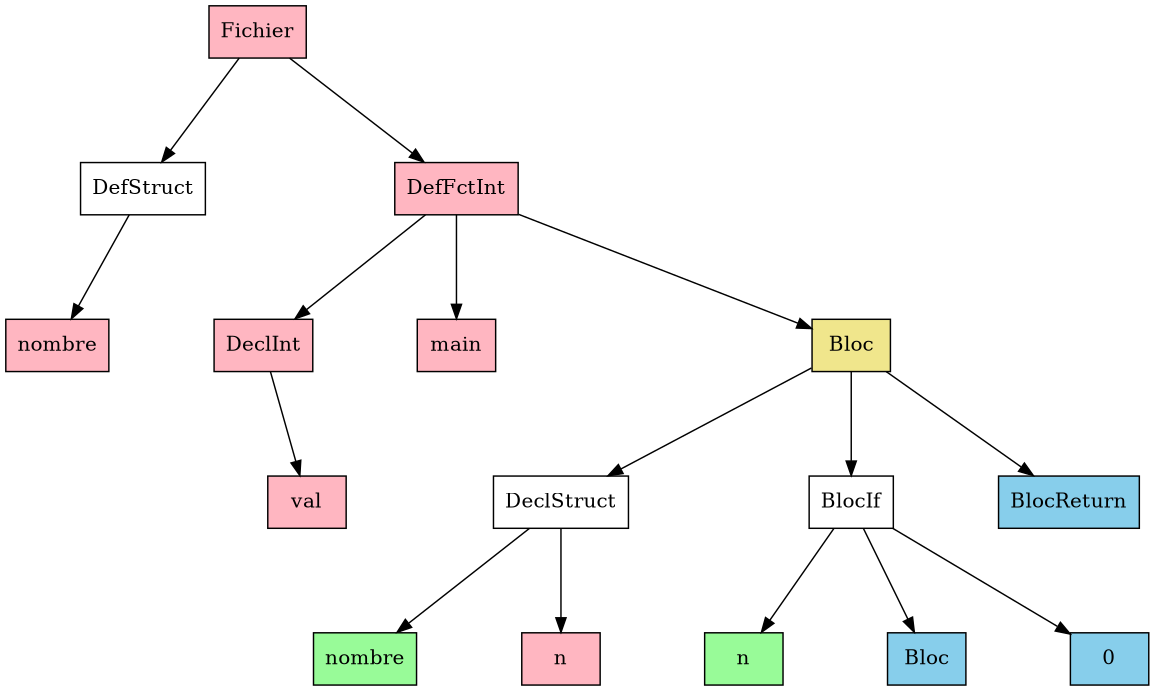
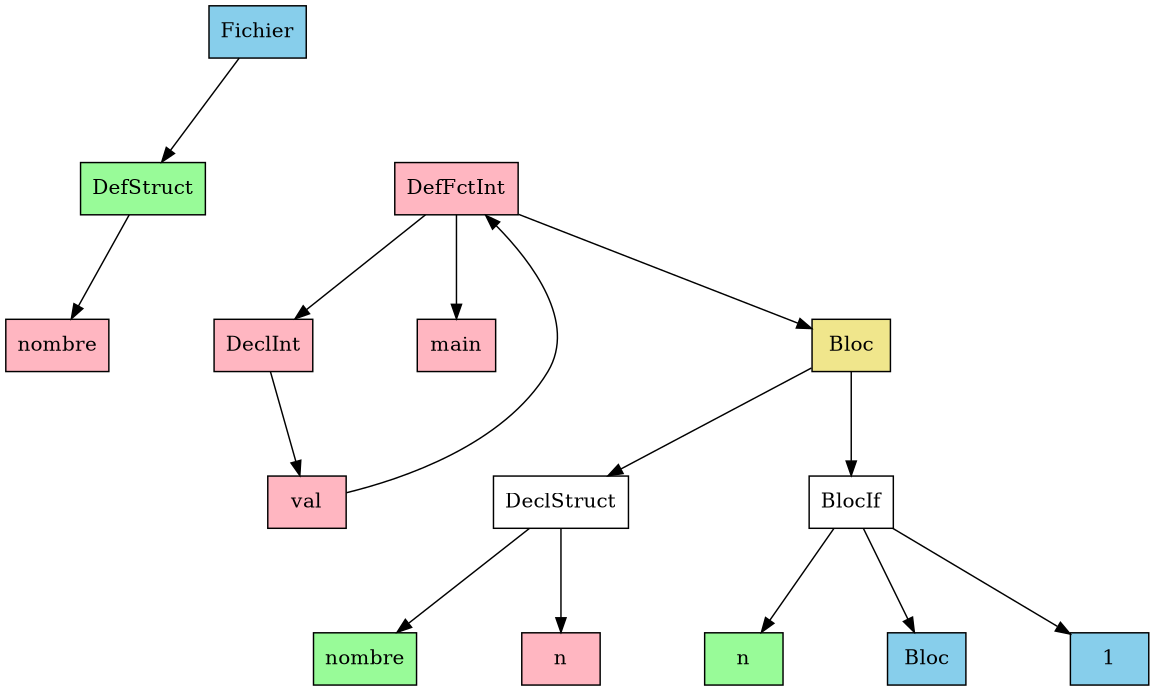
(258, 32) -> (258, 32)
(351, 106) -> (525, 401)
(143, 189) -> (143, 189)
(1069, 502) -> none
(1110, 659) -> (1110, 659)
